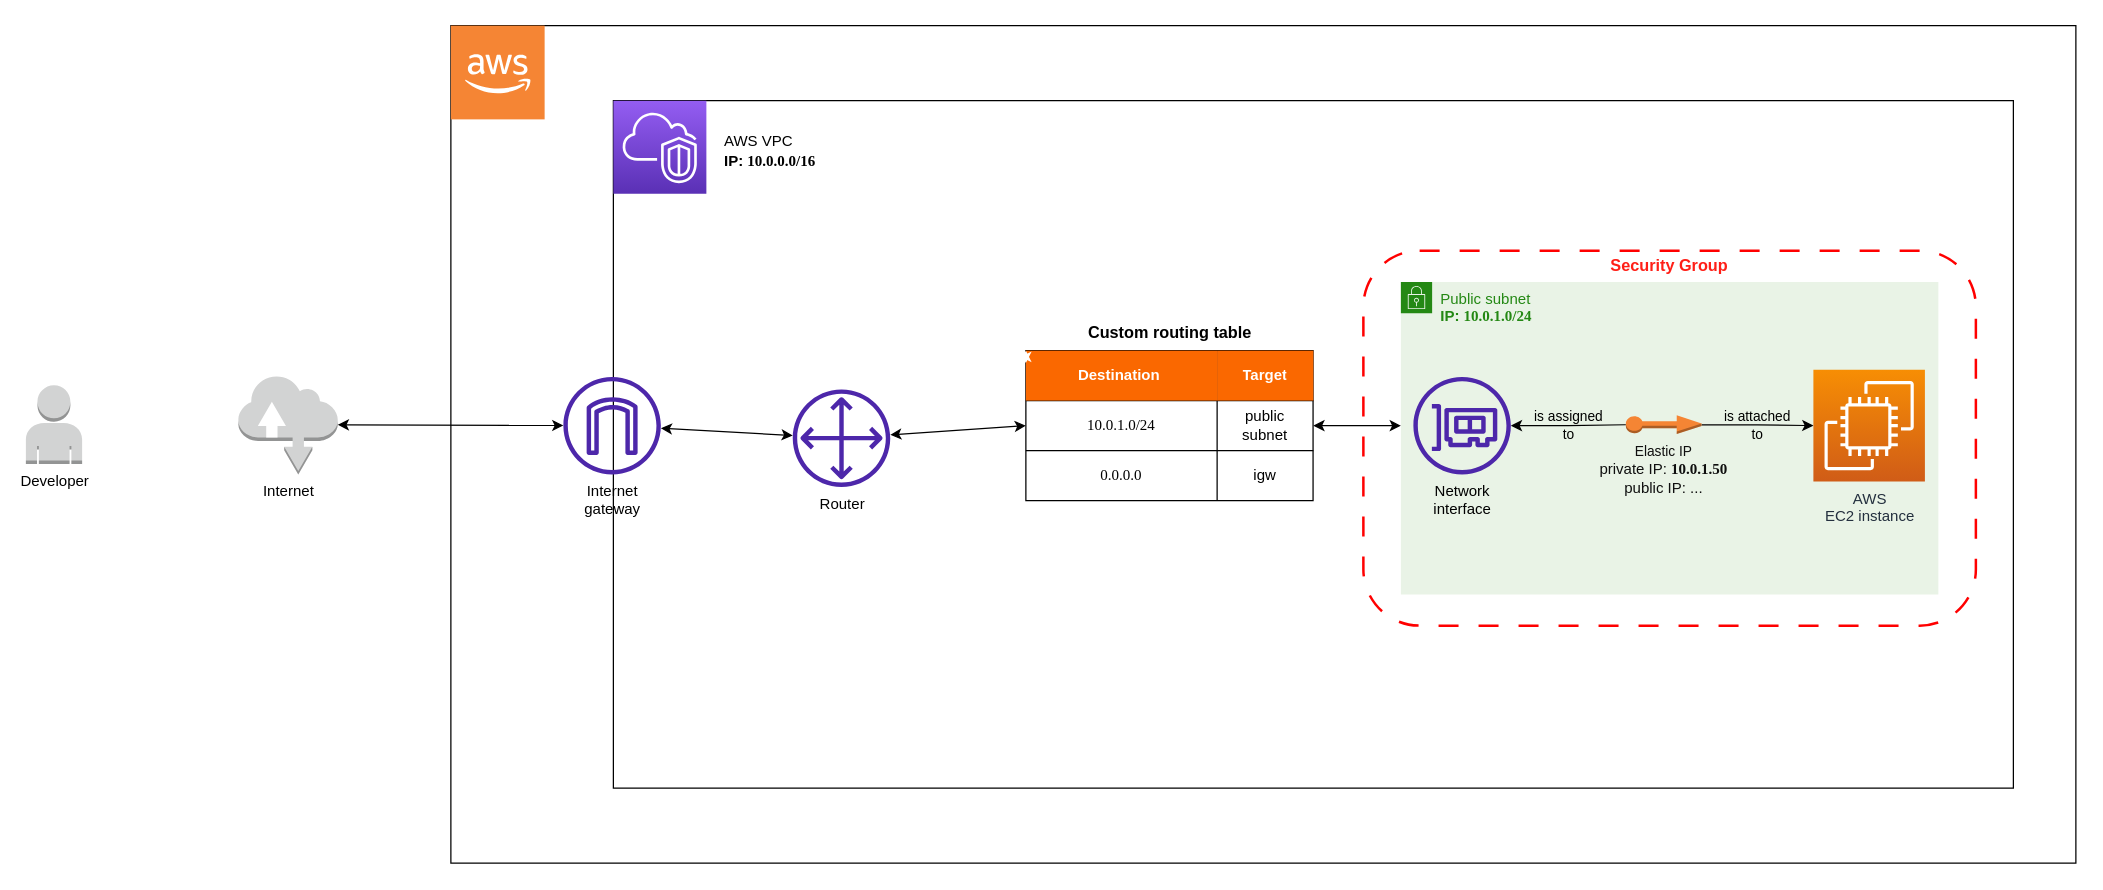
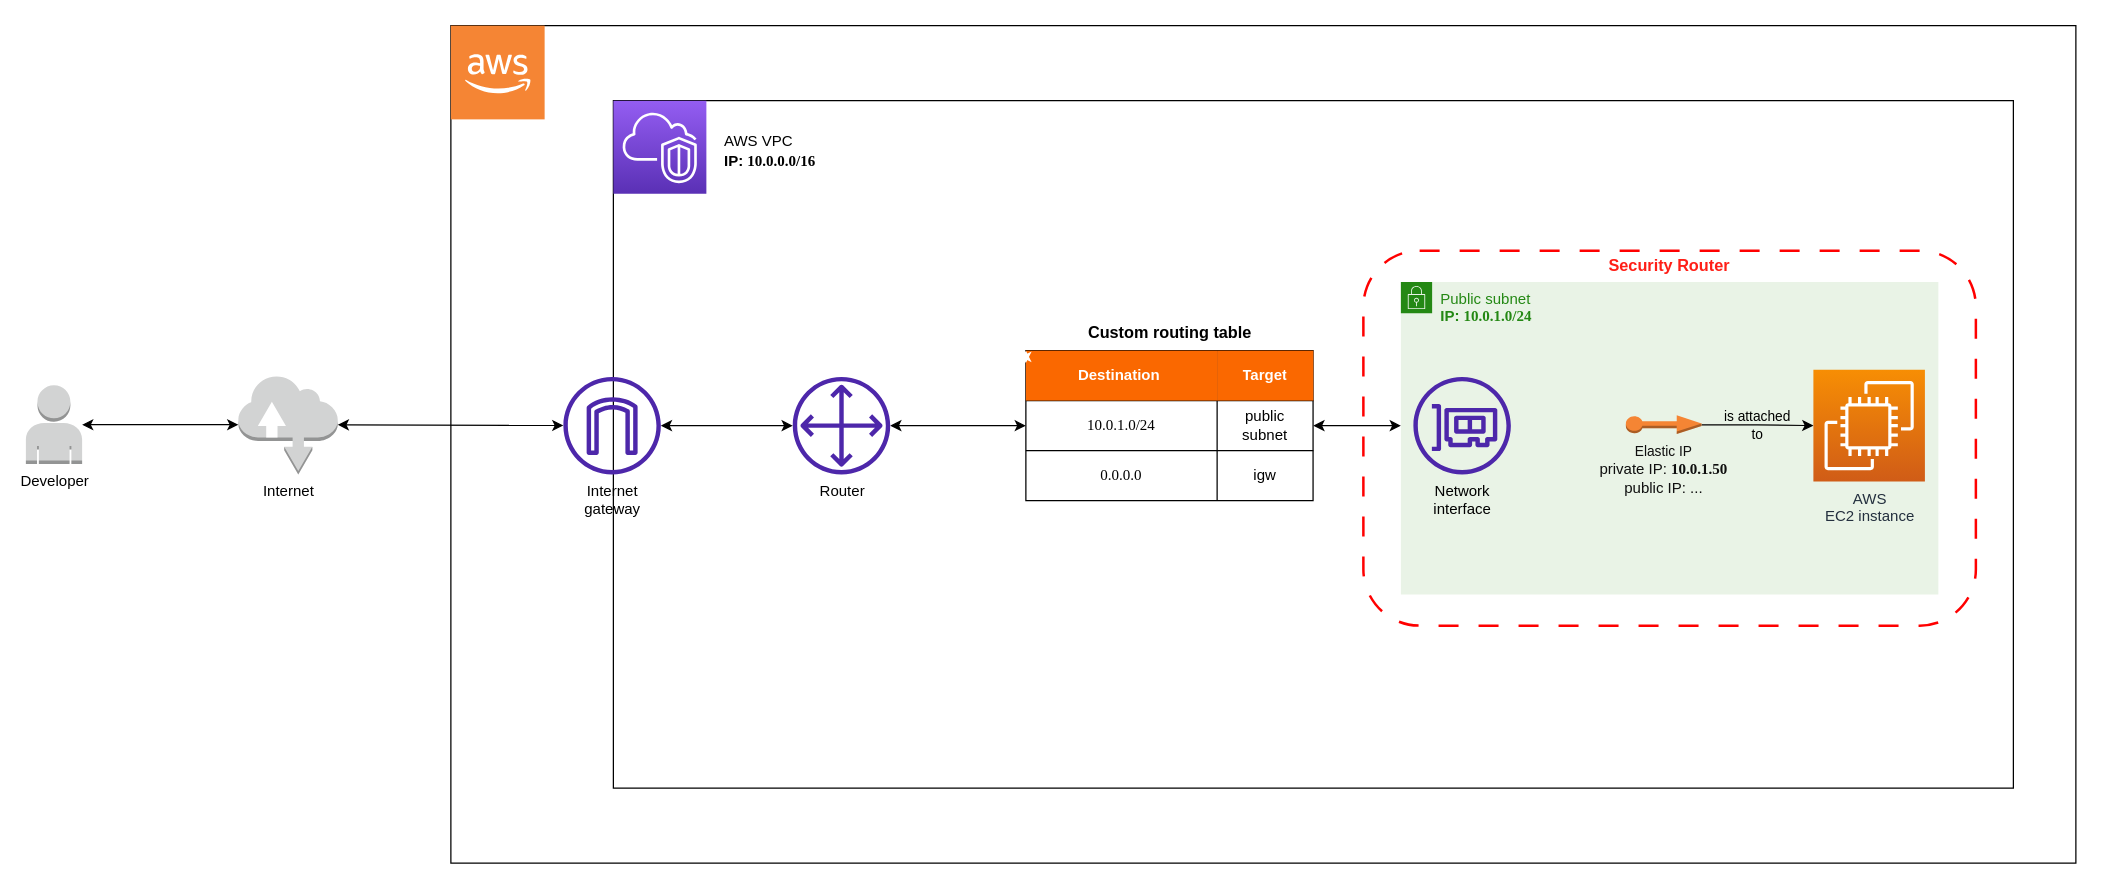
(1669, 266) -> (1669, 266)
none -> (160, 425)
(1572, 426) -> none
(841, 438) -> (841, 426)
